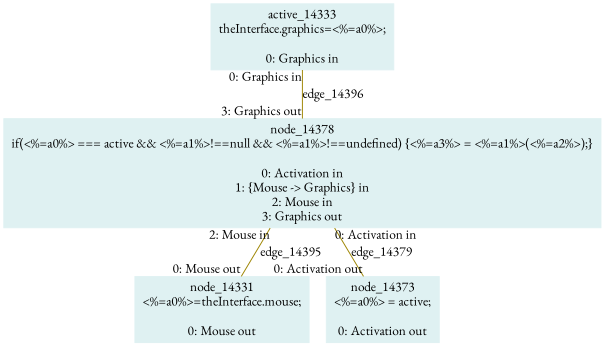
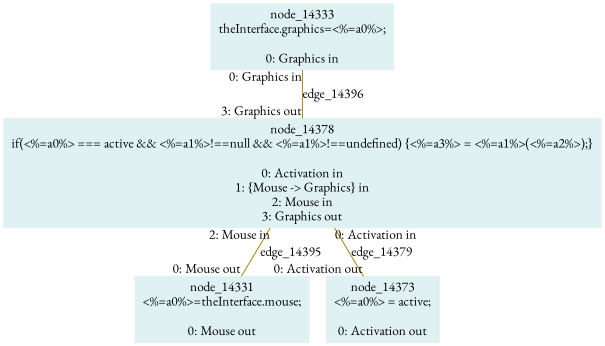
(302, 37) -> (302, 37)
